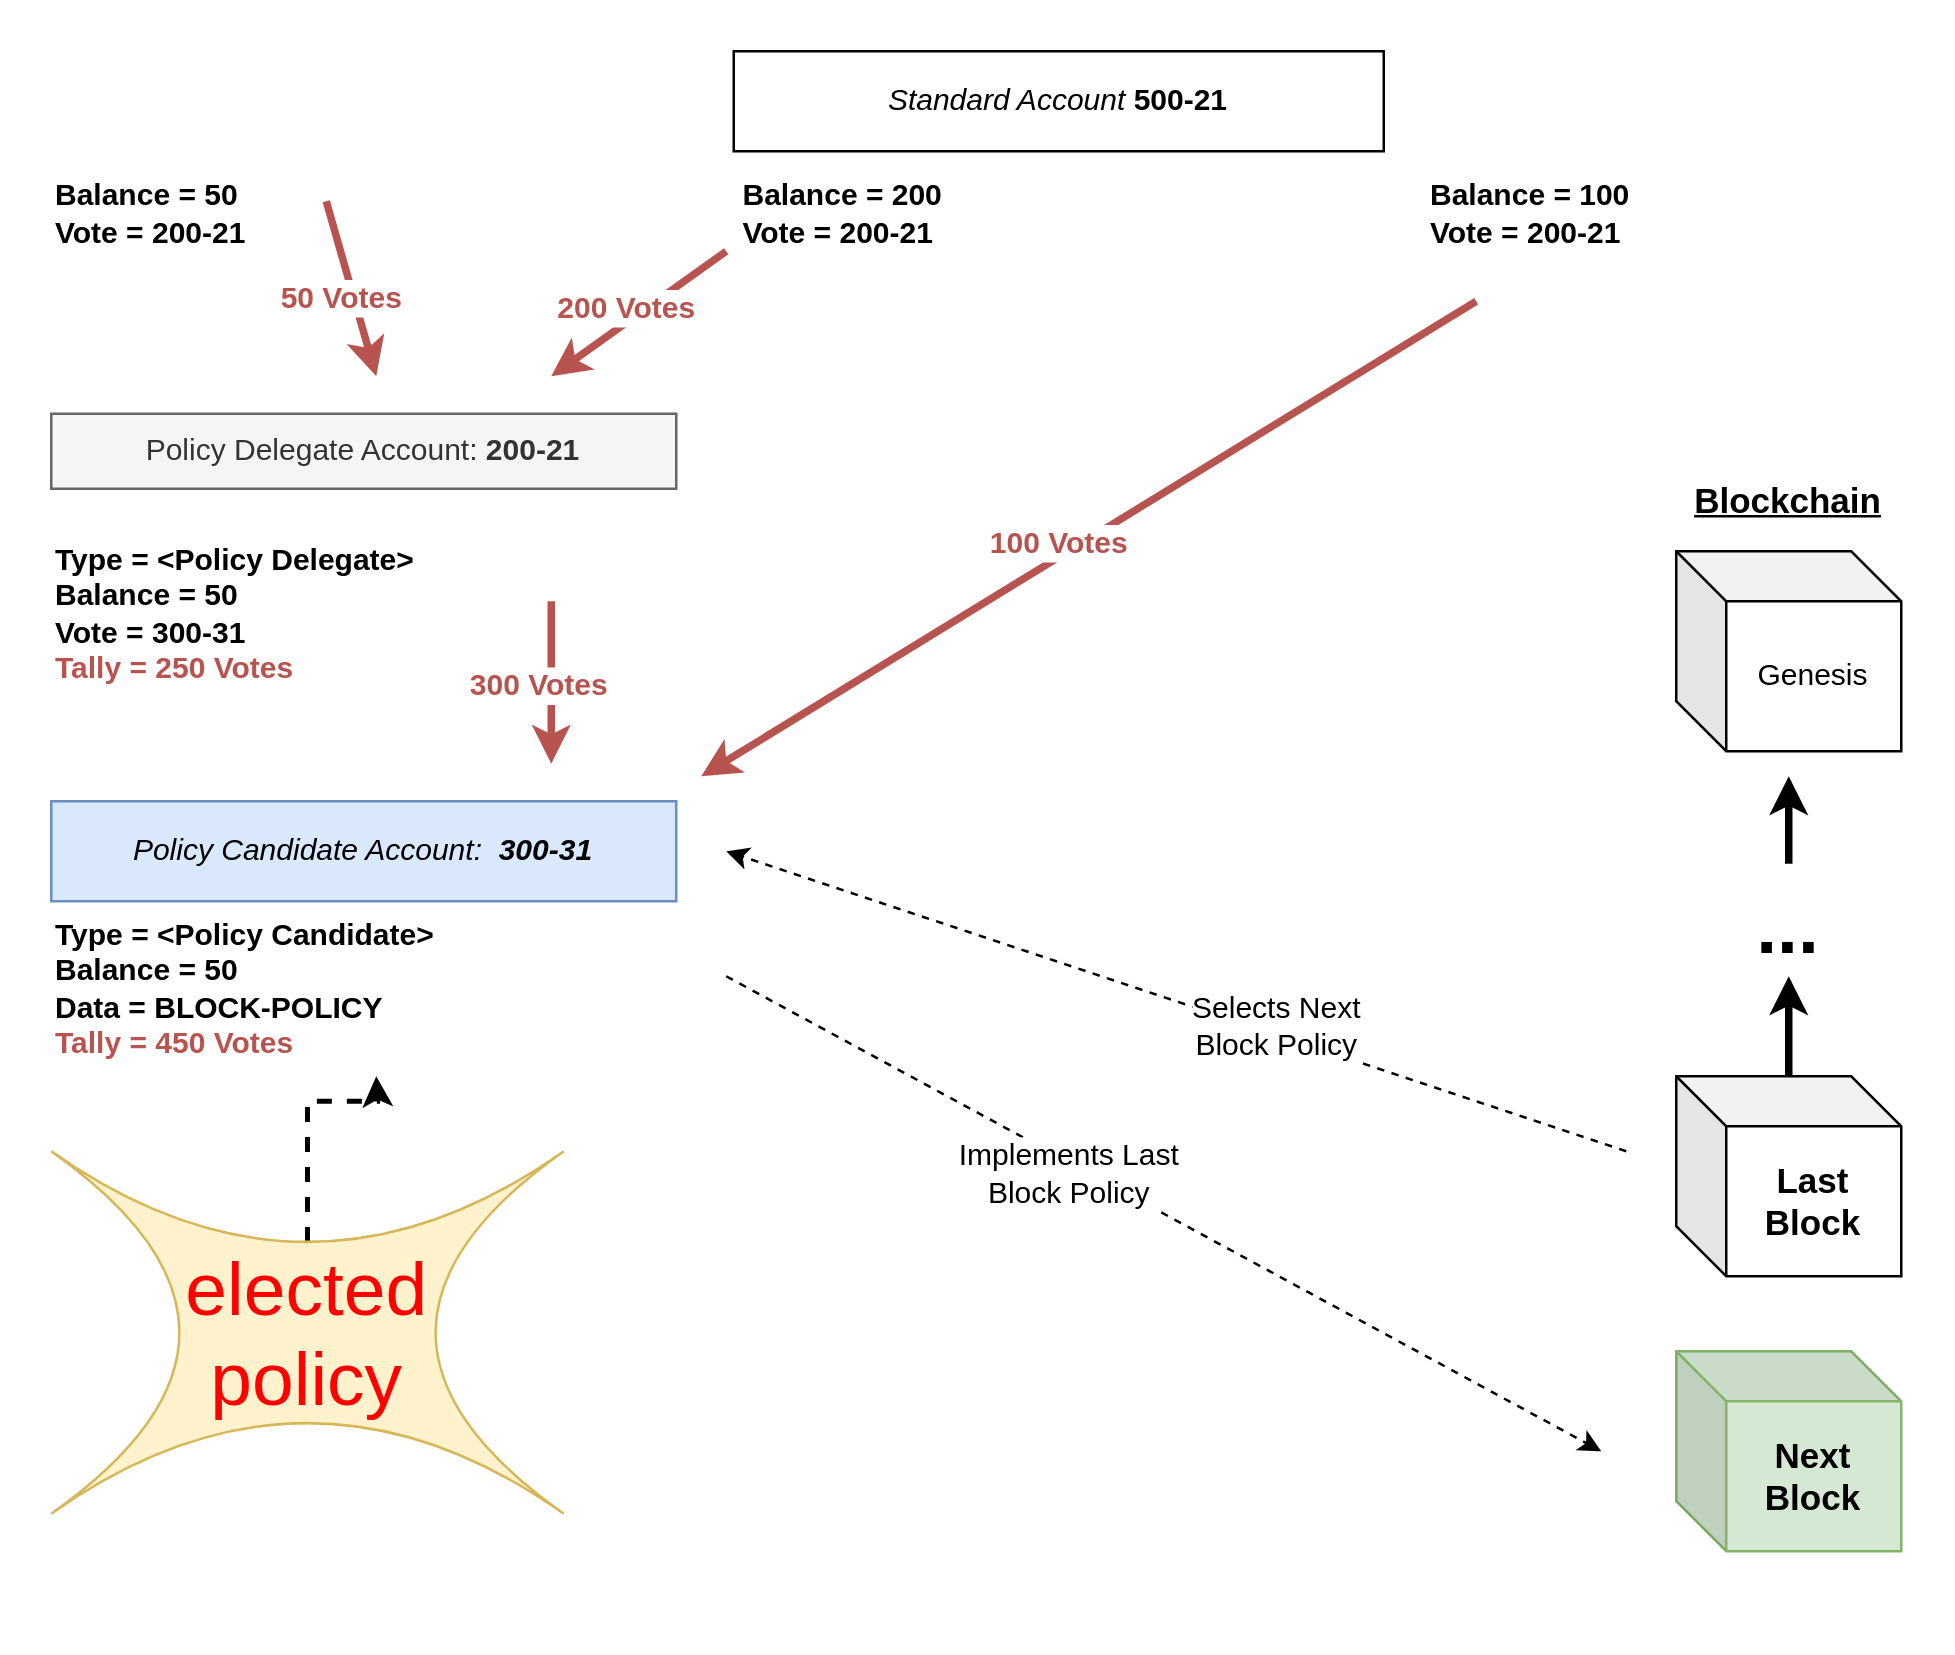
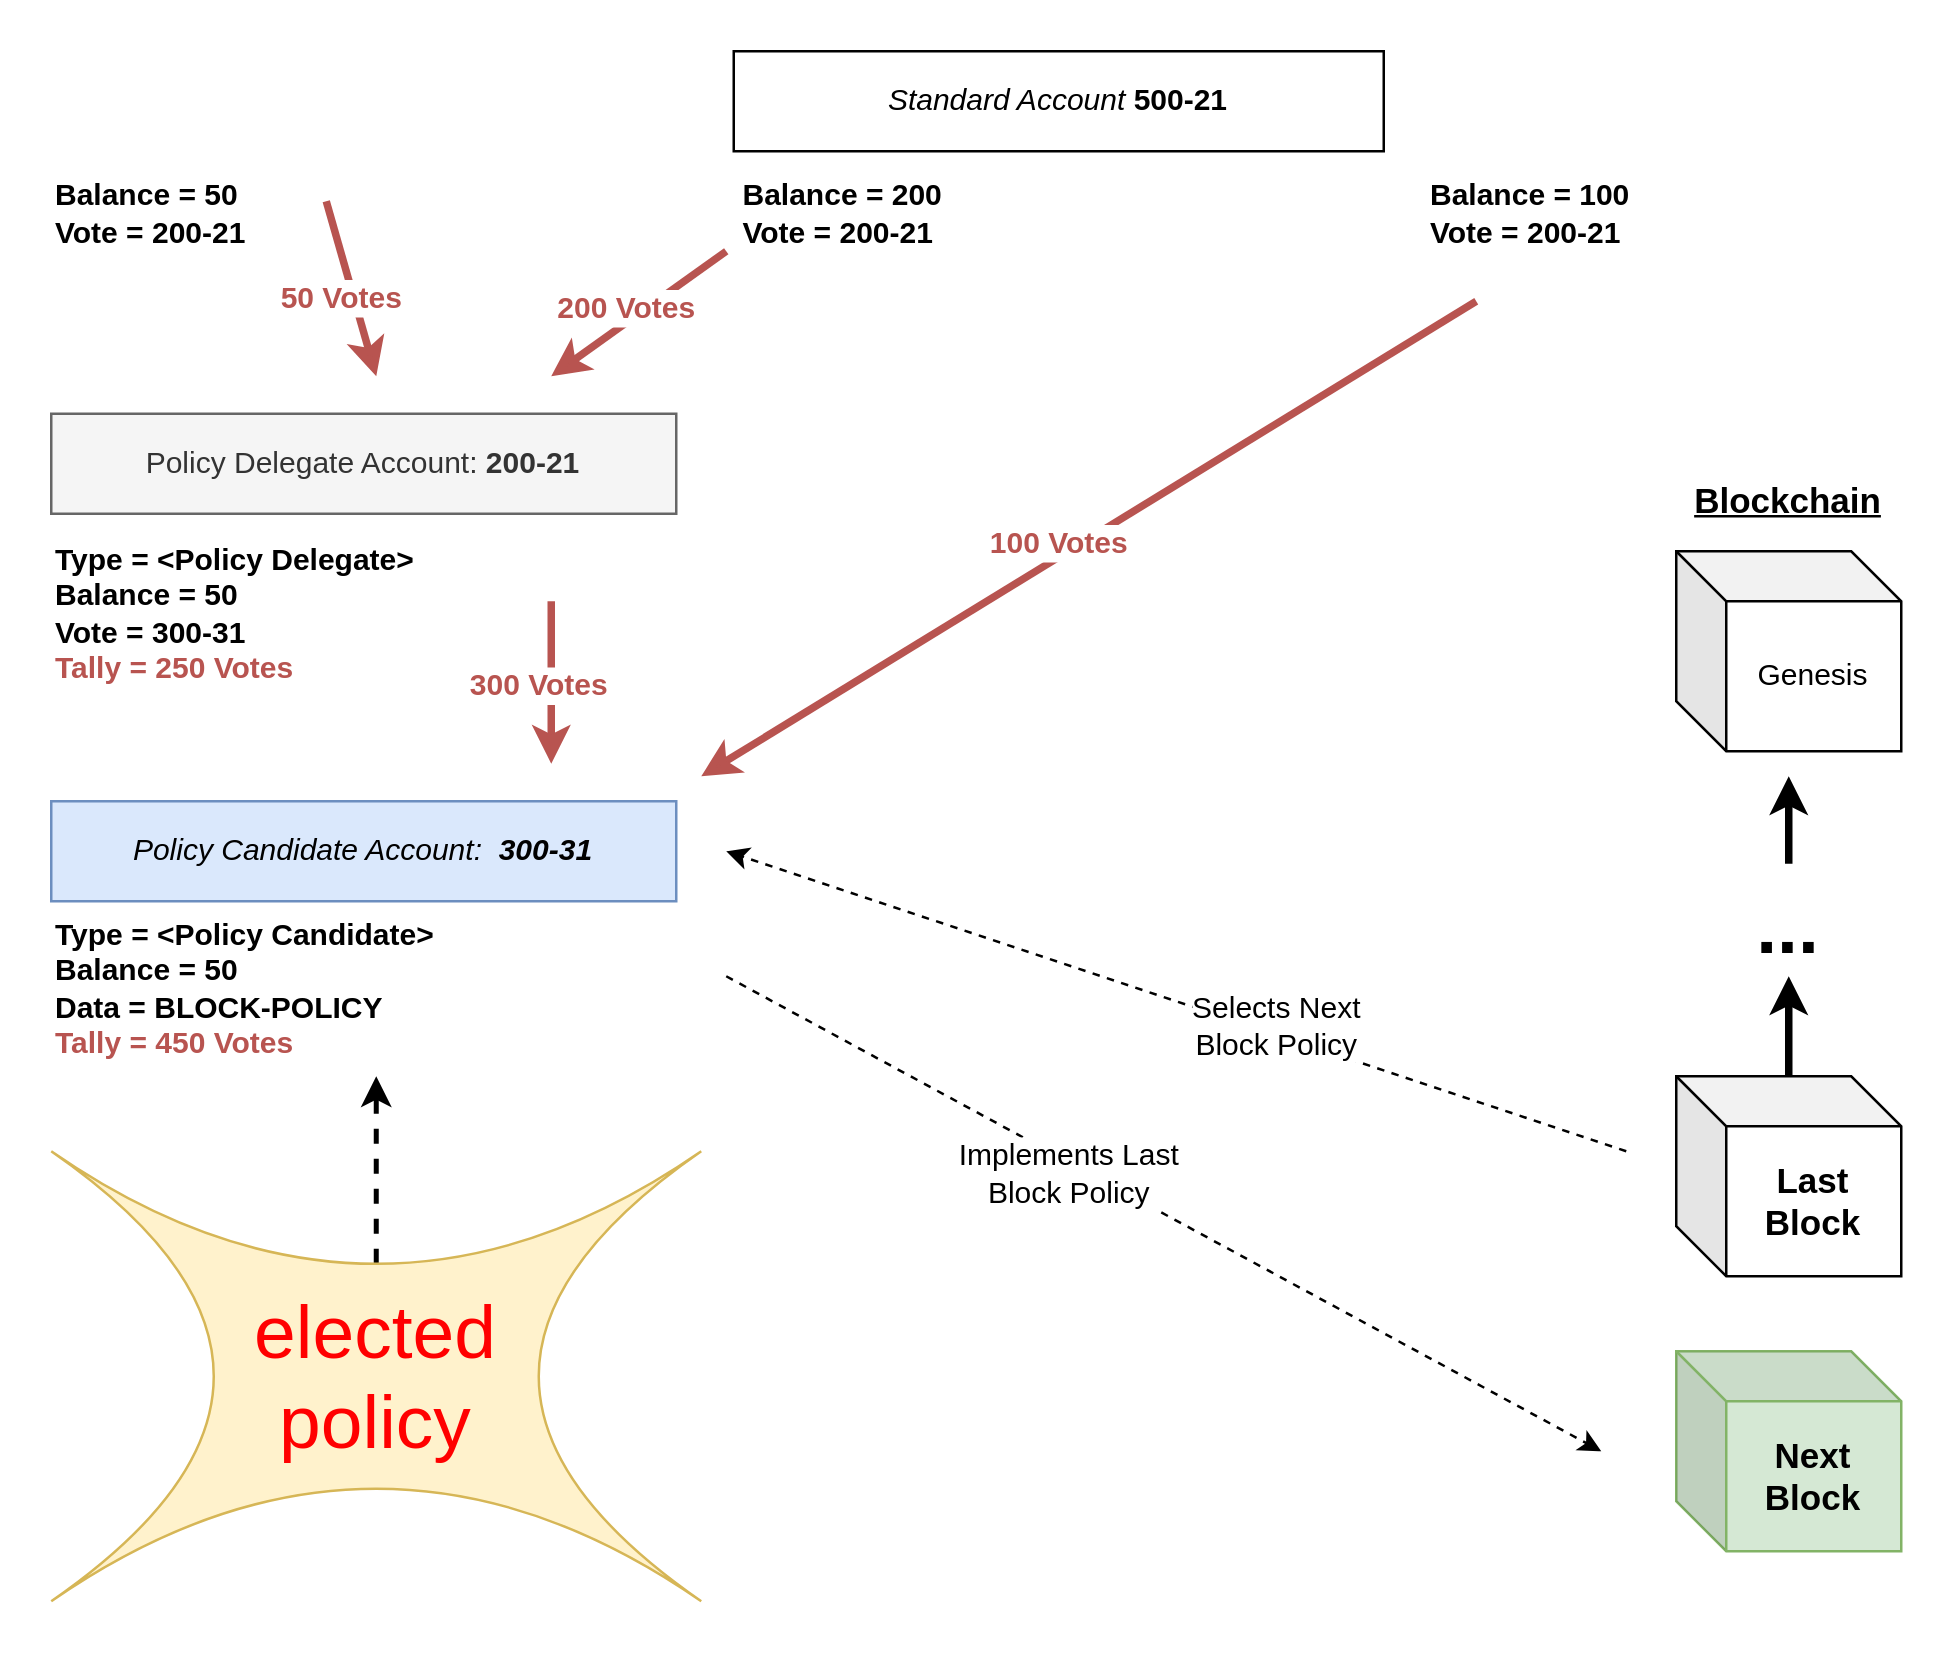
(364, 451) -> (364, 464)
(308, 1333) -> (376, 1376)
